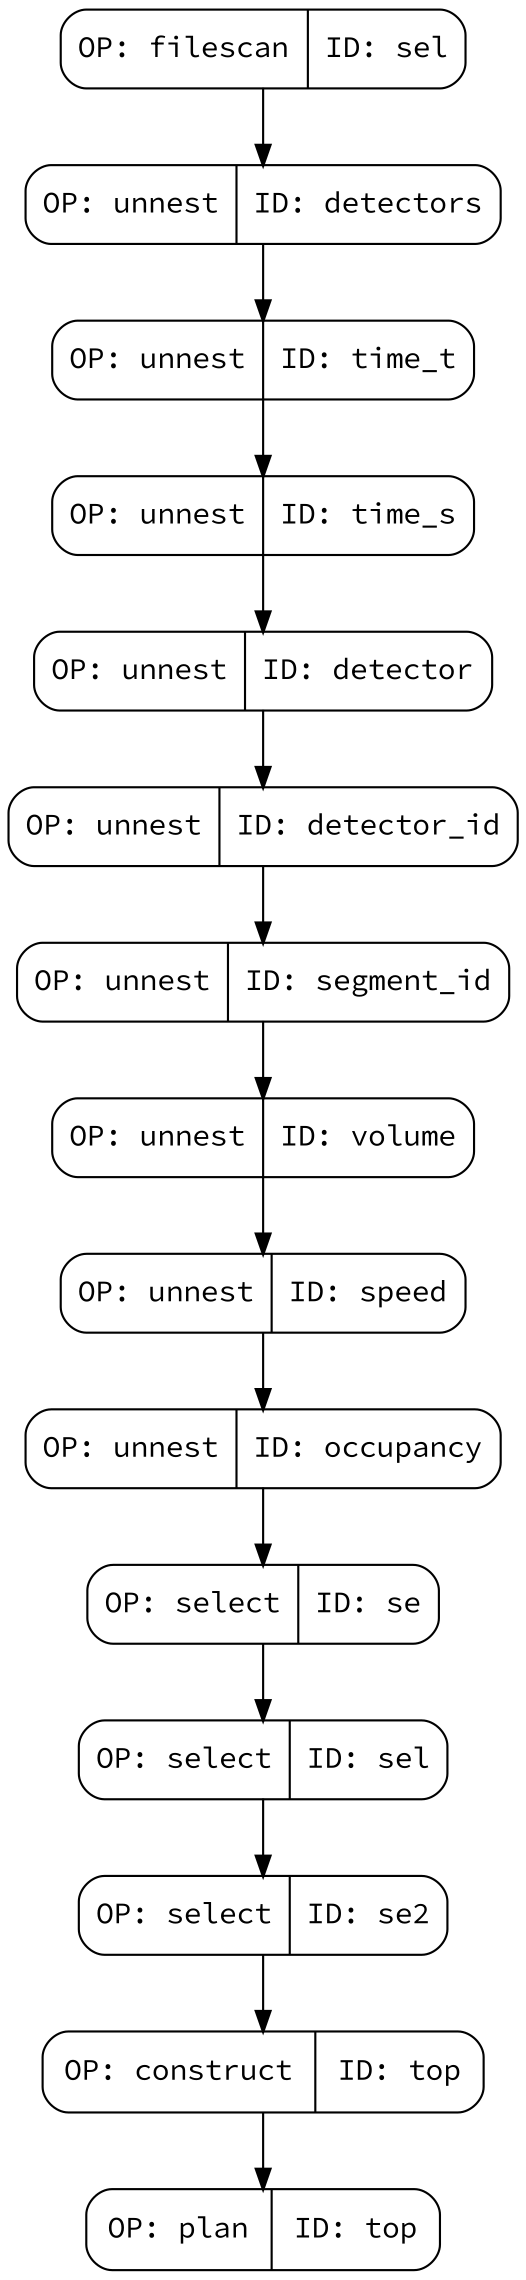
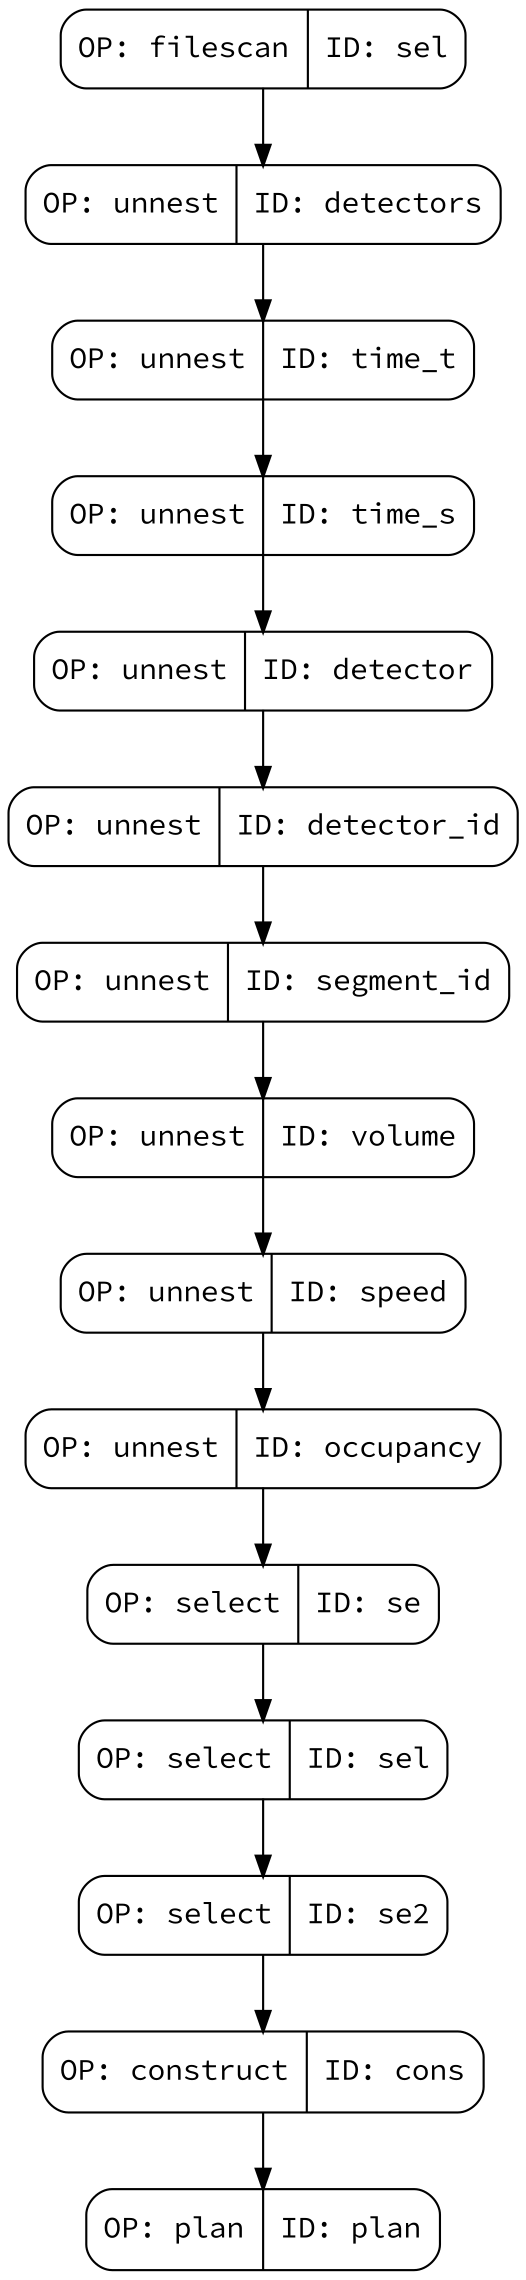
(399, 2071) -> (395, 2071)
(356, 2229) -> (352, 2229)
